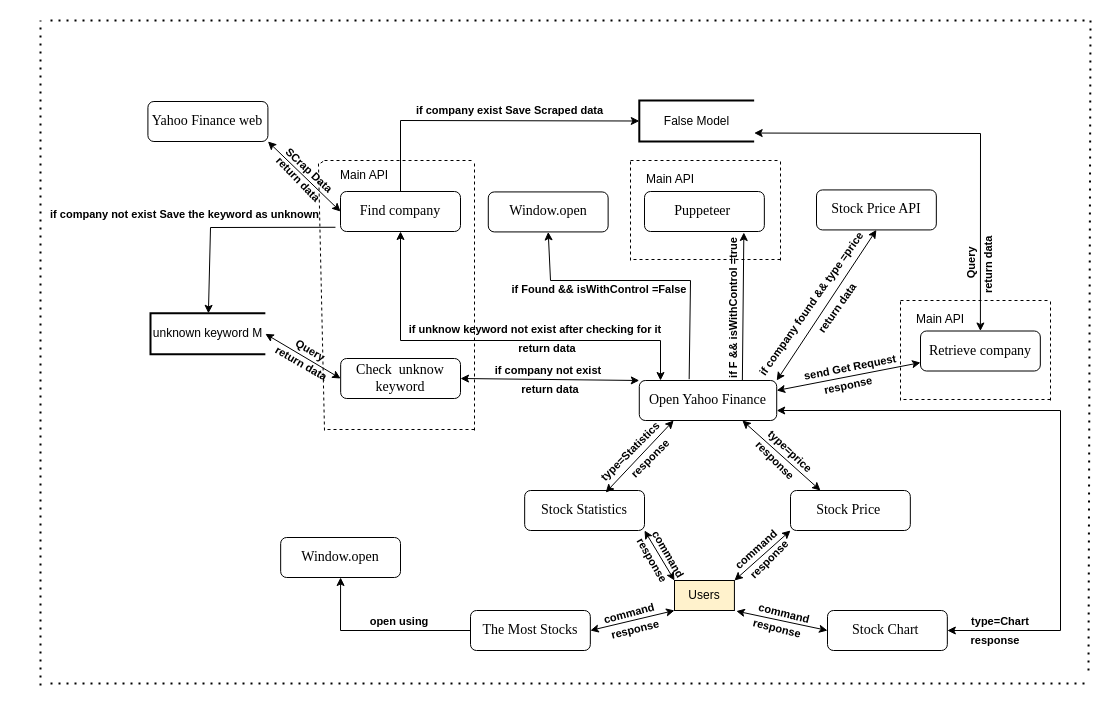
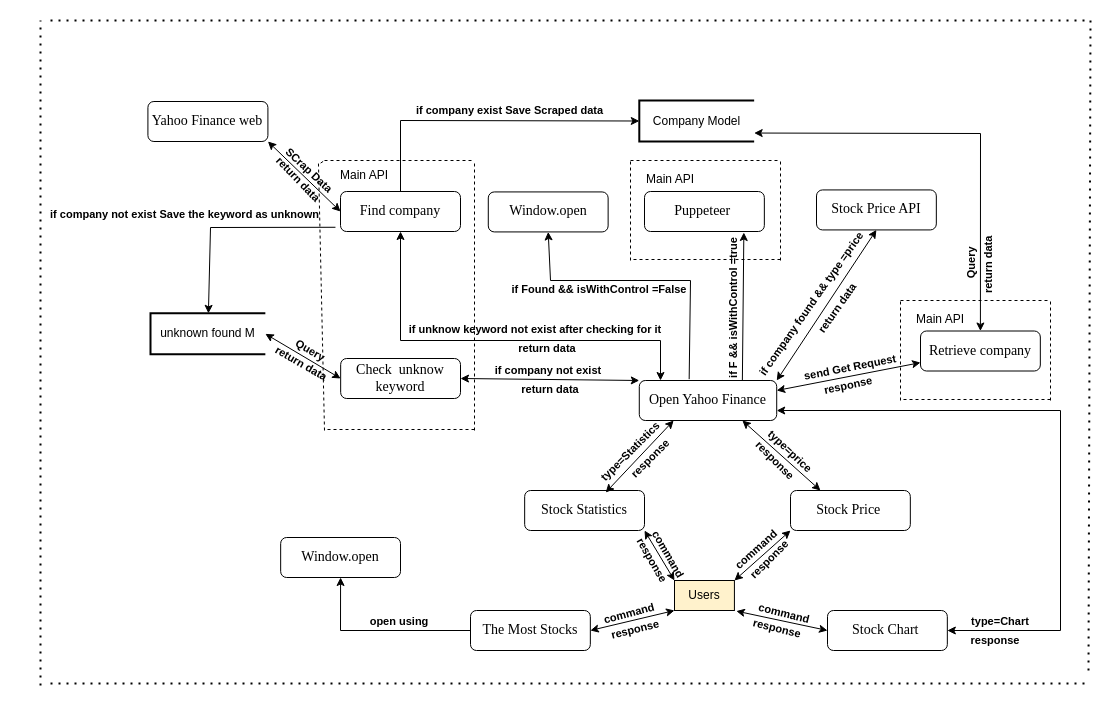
(697, 122) -> (697, 122)
(208, 334) -> (208, 334)
